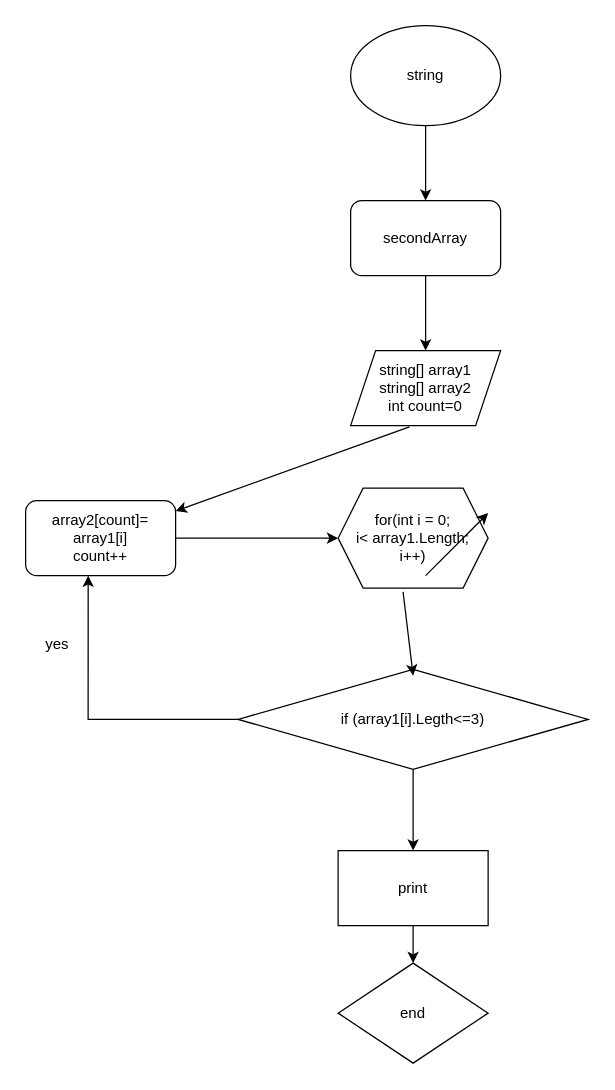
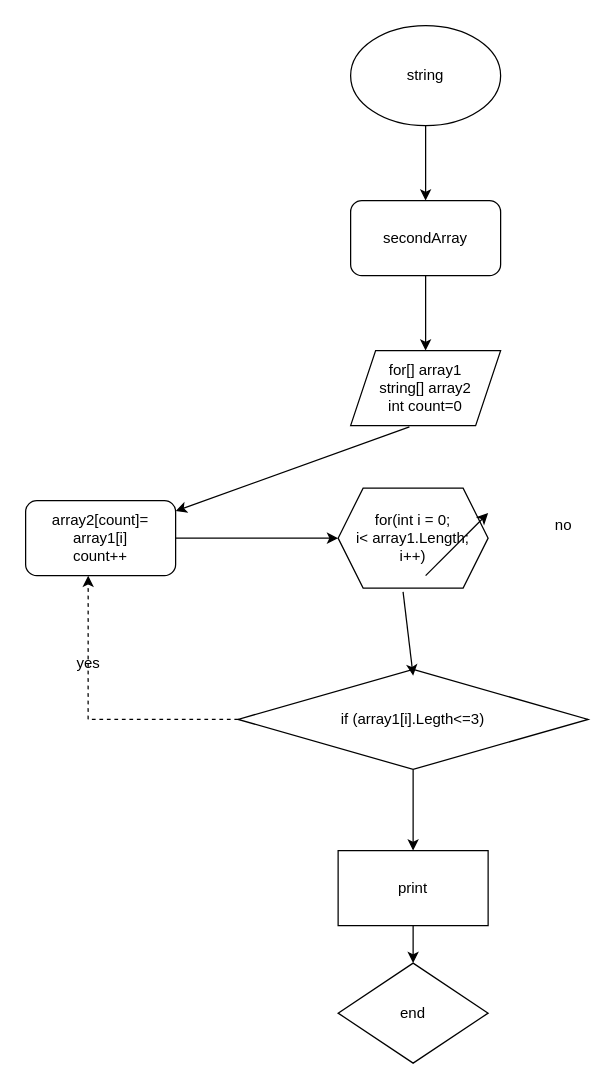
(426, 388) -> (426, 388)
none -> (563, 526)
(57, 644) -> (88, 663)
(94, 719) -> (94, 719)
